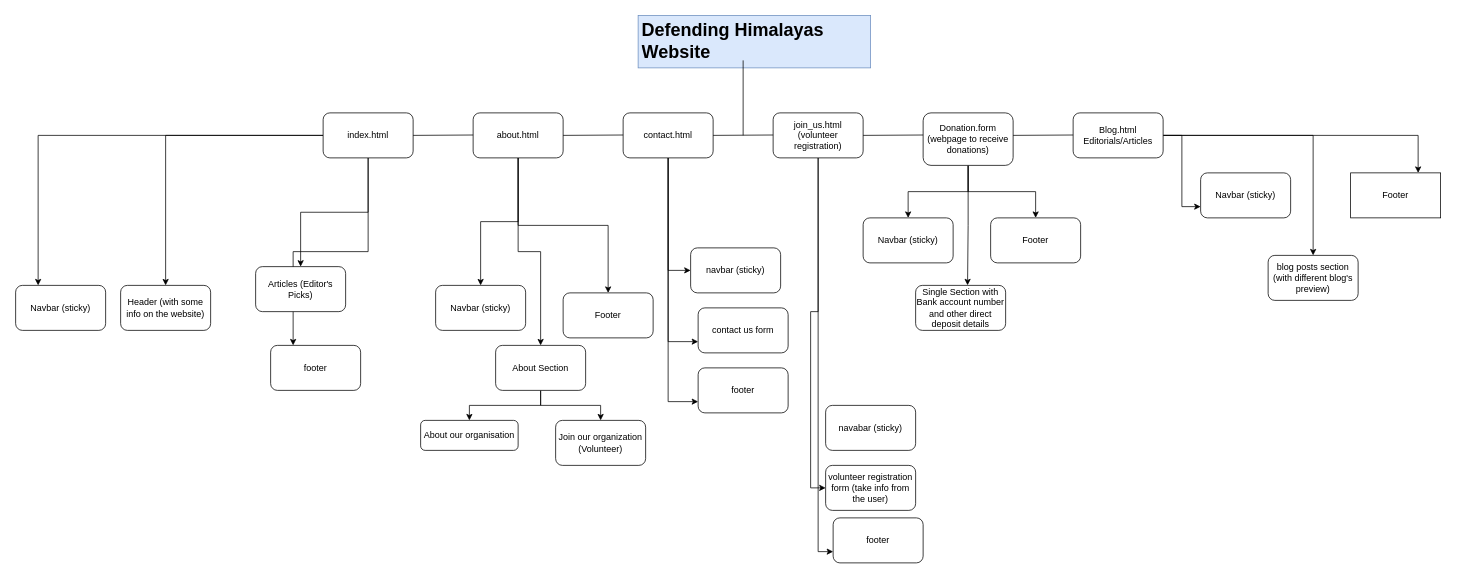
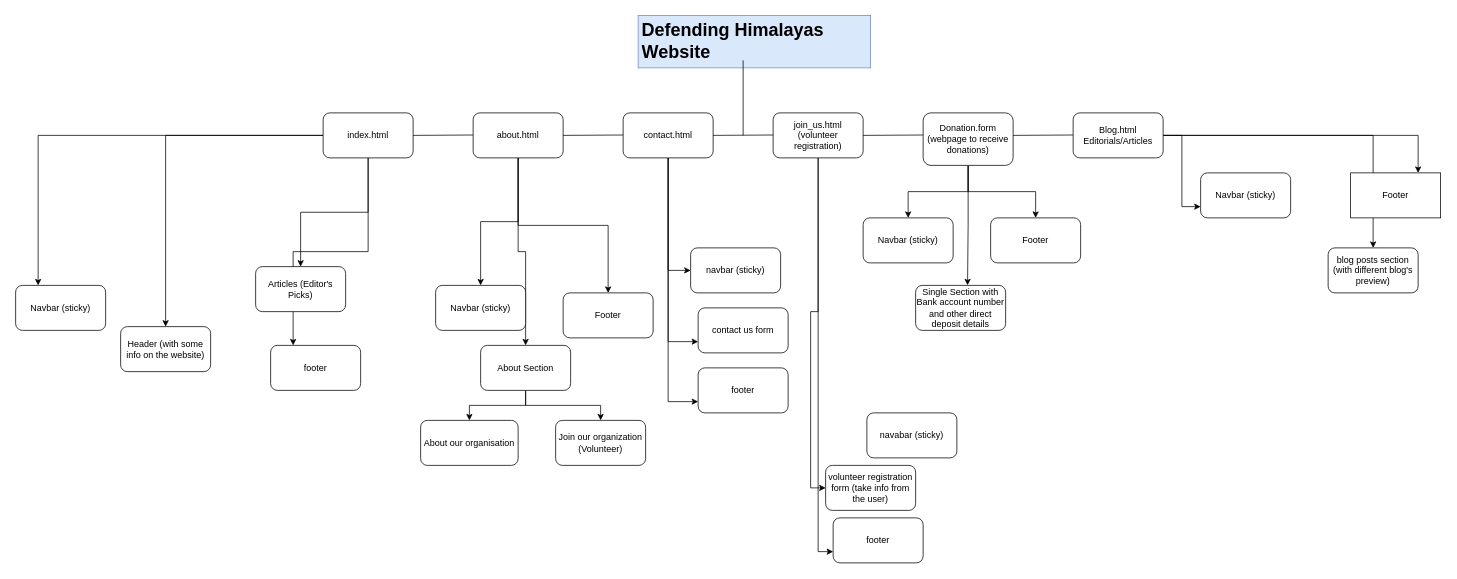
(1313, 278) -> (1373, 270)
(165, 308) -> (165, 349)
(540, 368) -> (525, 368)
(870, 428) -> (912, 435)
(469, 435) -> (469, 443)
